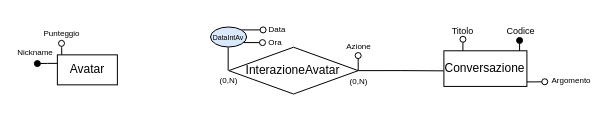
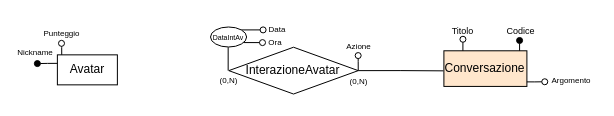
(229, 37) -> (229, 37)
(485, 69) -> (485, 69)
